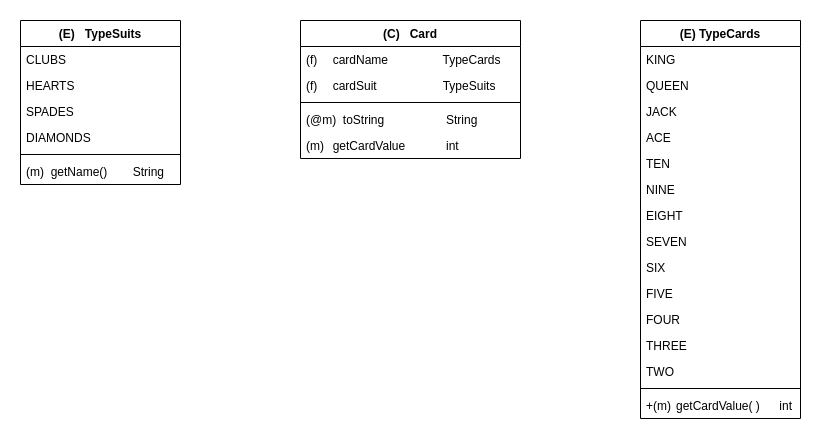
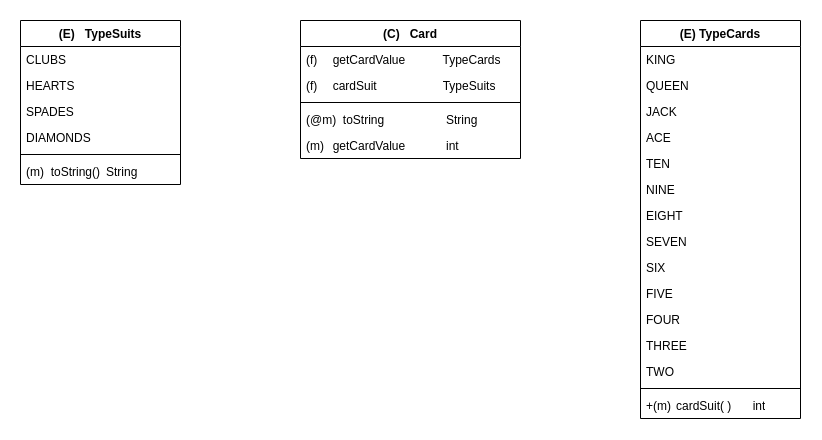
(406, 61) -> (412, 68)
(94, 173) -> (96, 173)
(722, 414) -> (711, 407)
